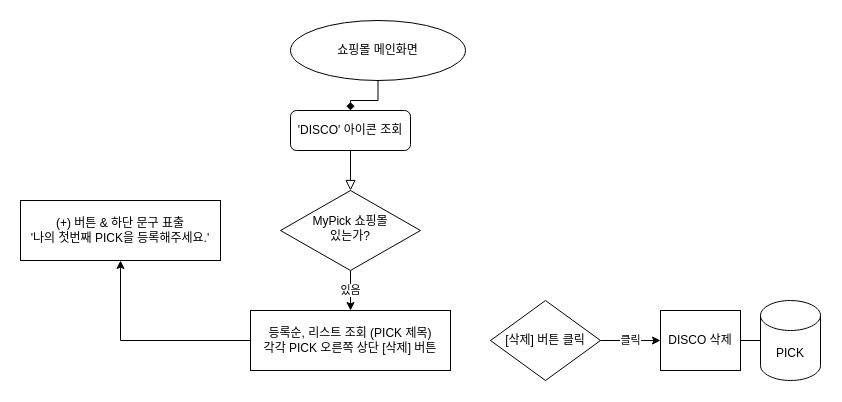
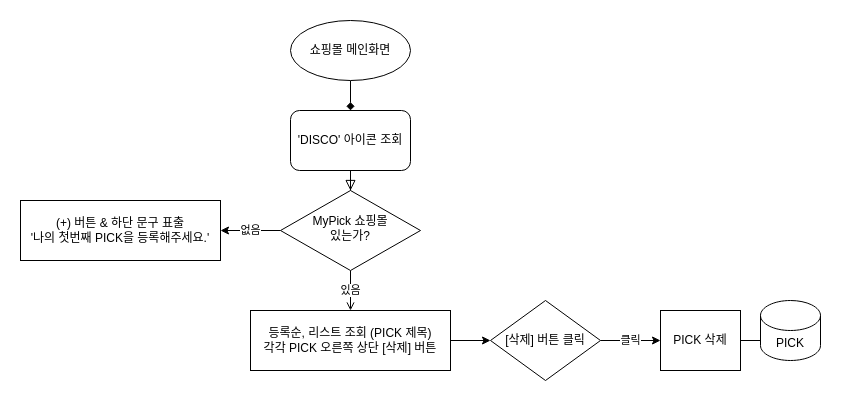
(378, 51) -> (351, 51)
(351, 131) -> (351, 141)
none -> (254, 231)
(351, 302) -> (351, 304)
(150, 341) -> (467, 341)
(701, 341) -> (701, 341)
(791, 341) -> (791, 331)
